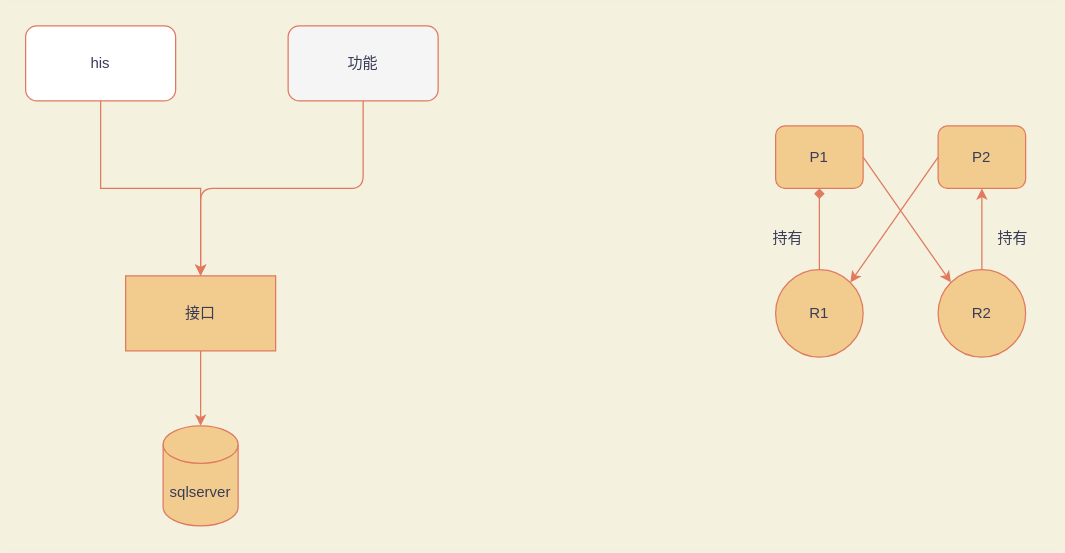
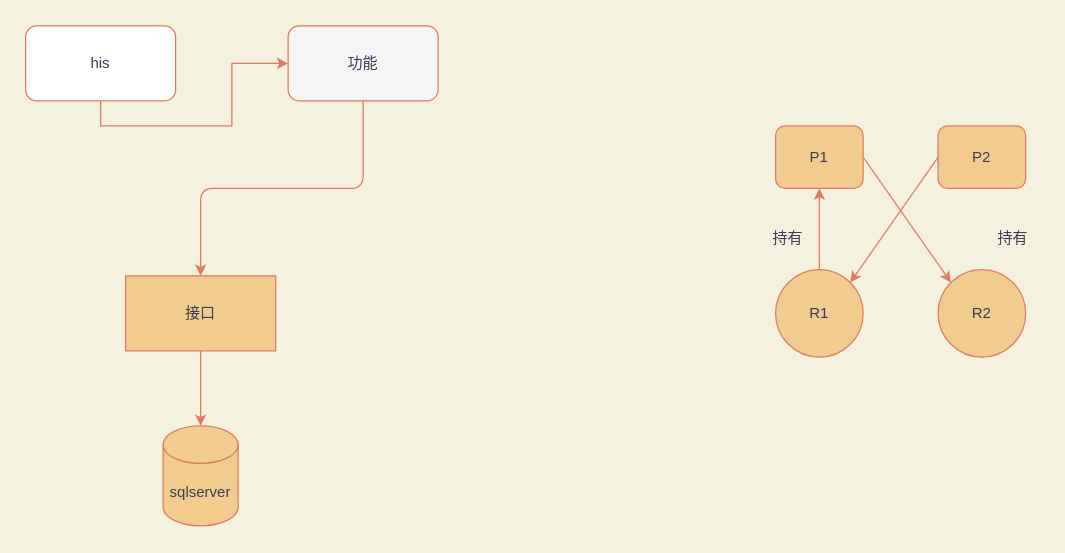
(119, 188) -> (220, 126)
(819, 199) -> (819, 198)
(982, 233) -> none
